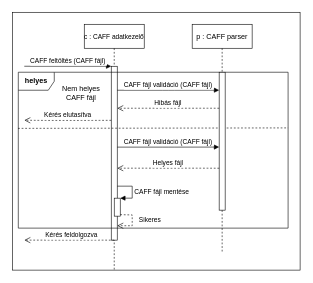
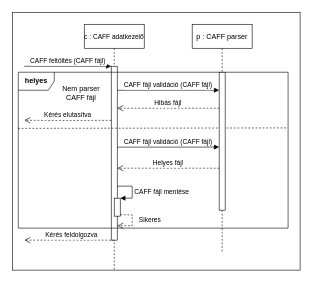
(81, 93) -> (81, 93)
